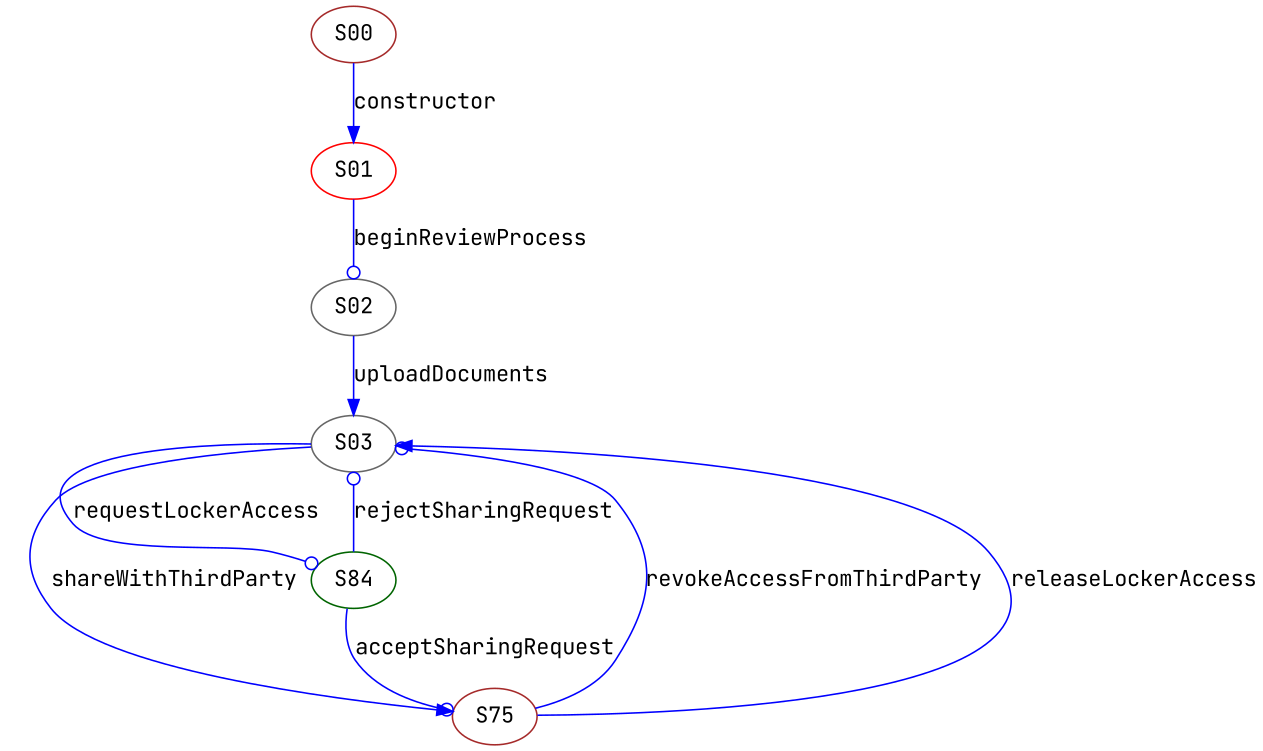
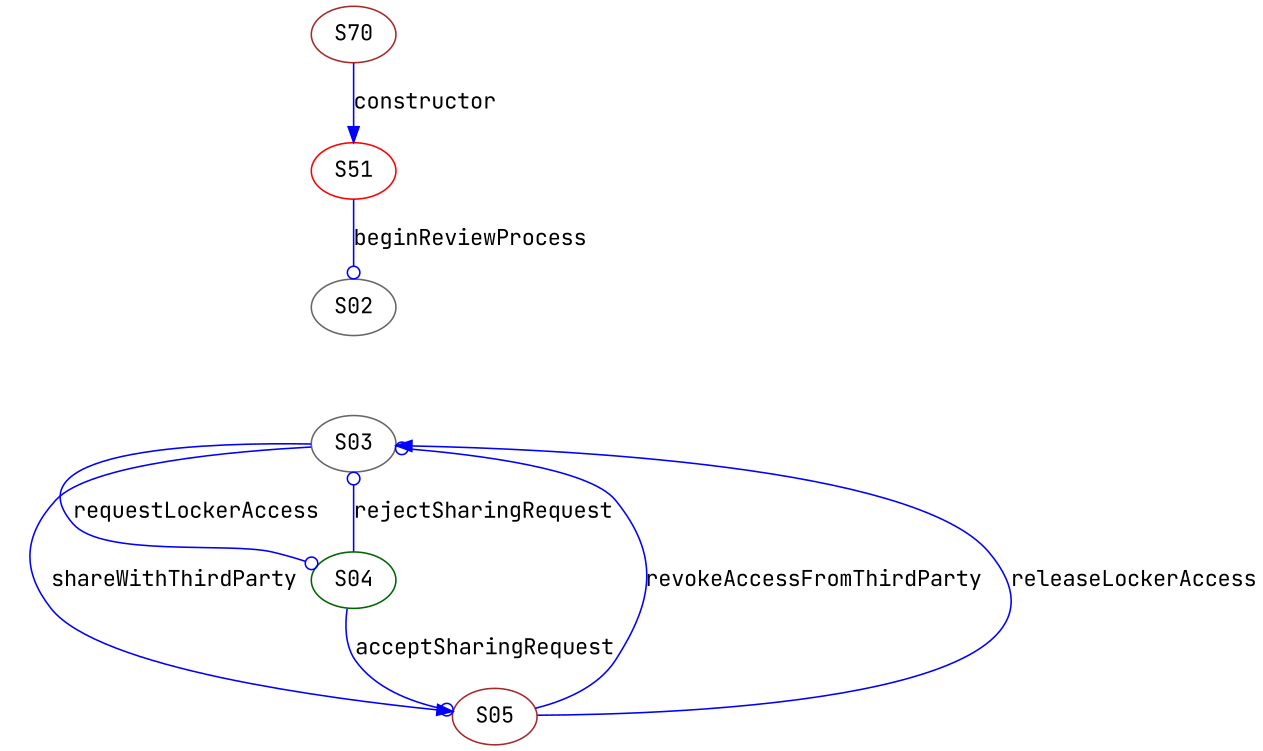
(354, 34) -> (354, 34)
(354, 171) -> (354, 171)
(354, 368) -> none
(354, 580) -> (354, 580)
(495, 717) -> (495, 717)
